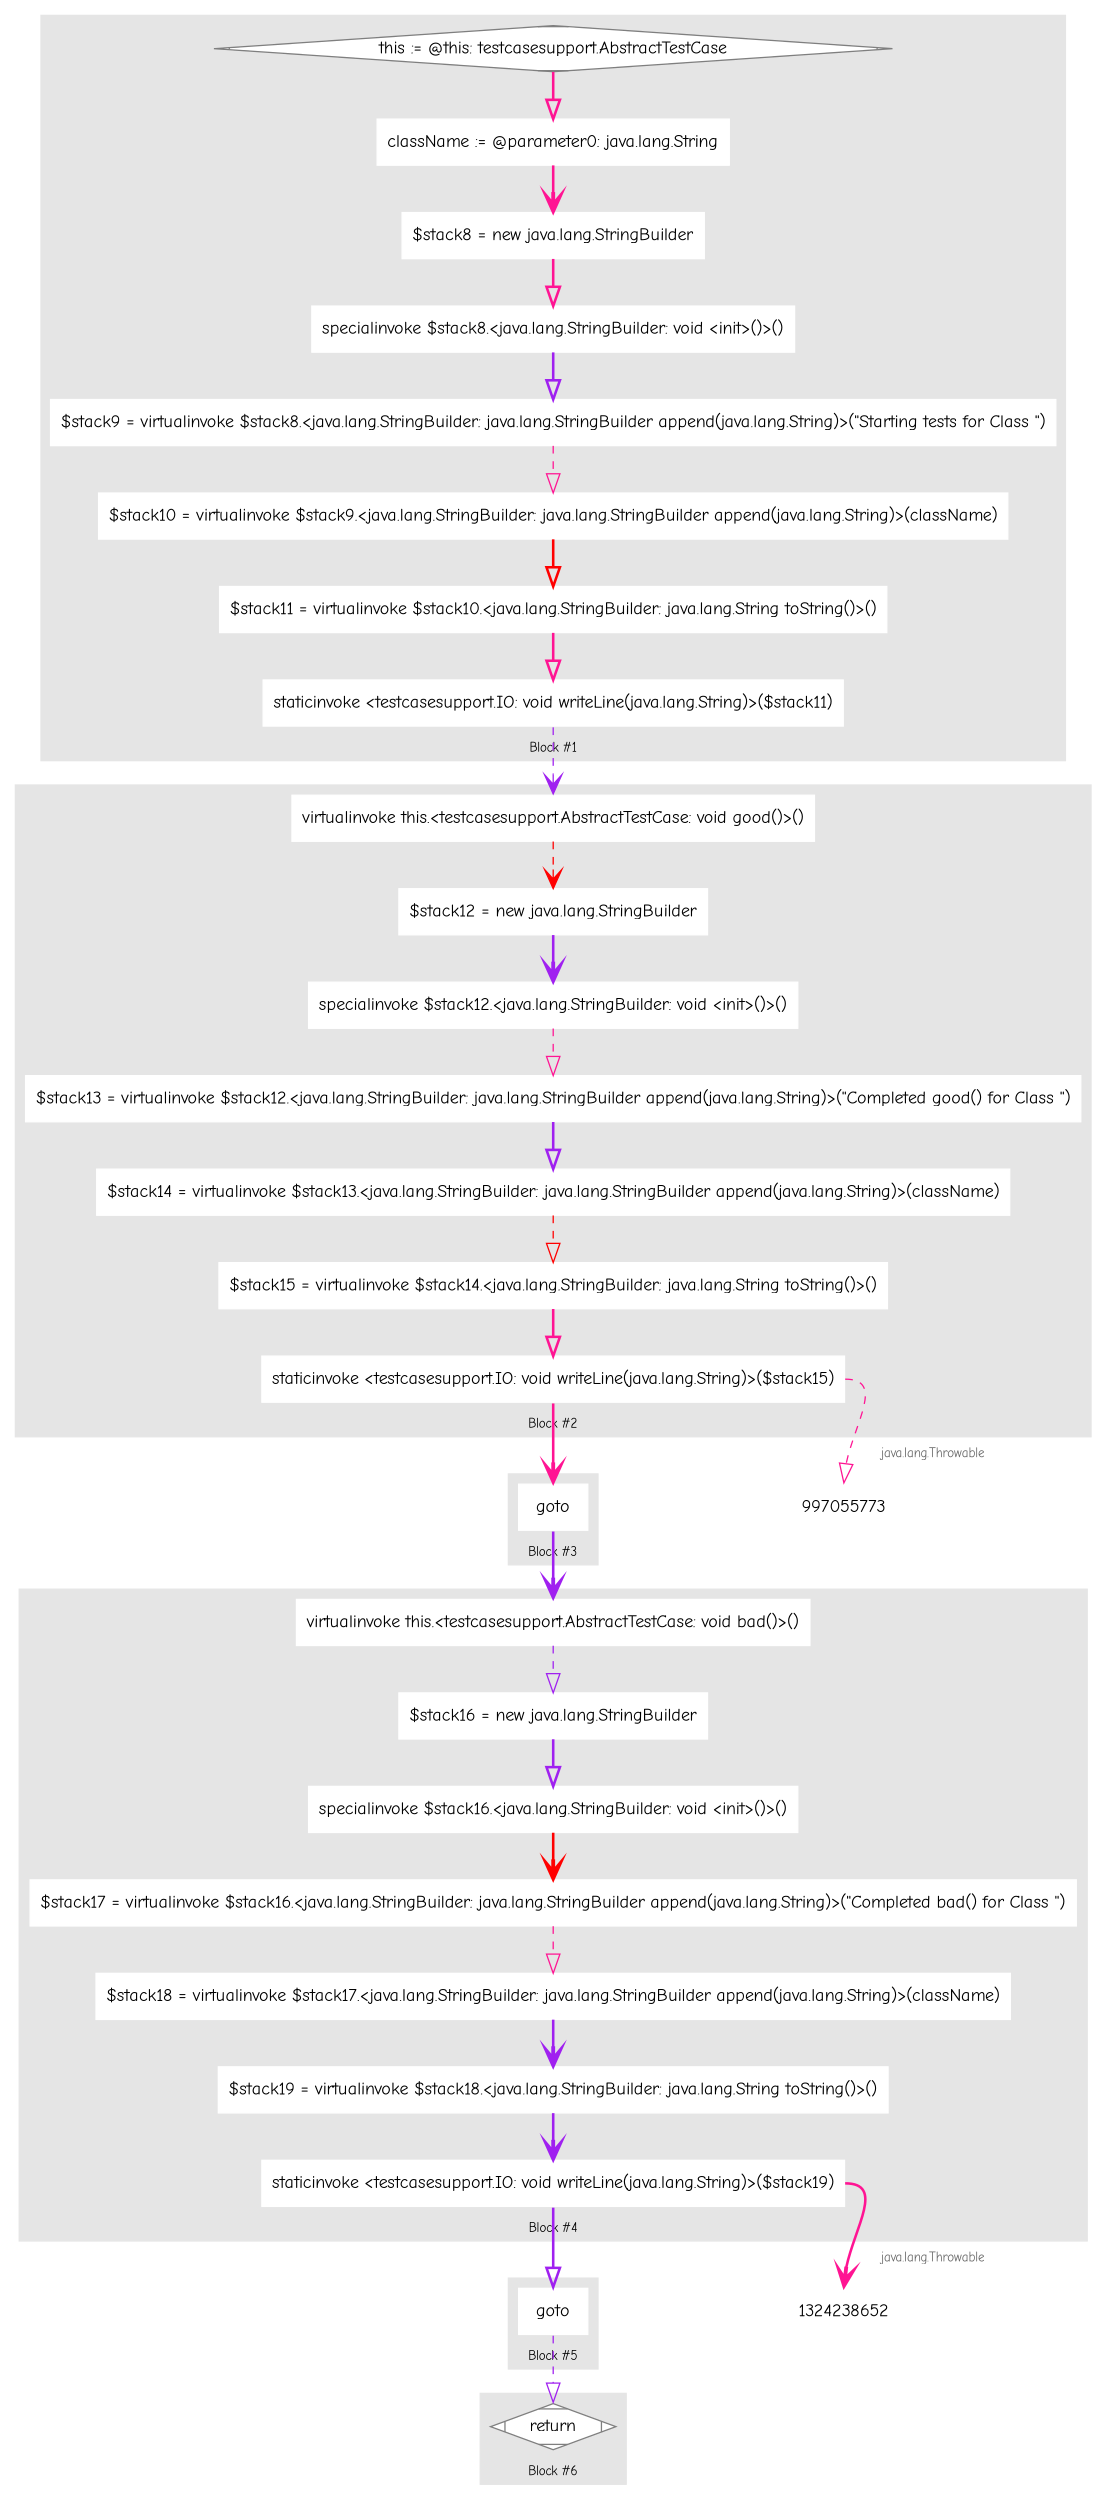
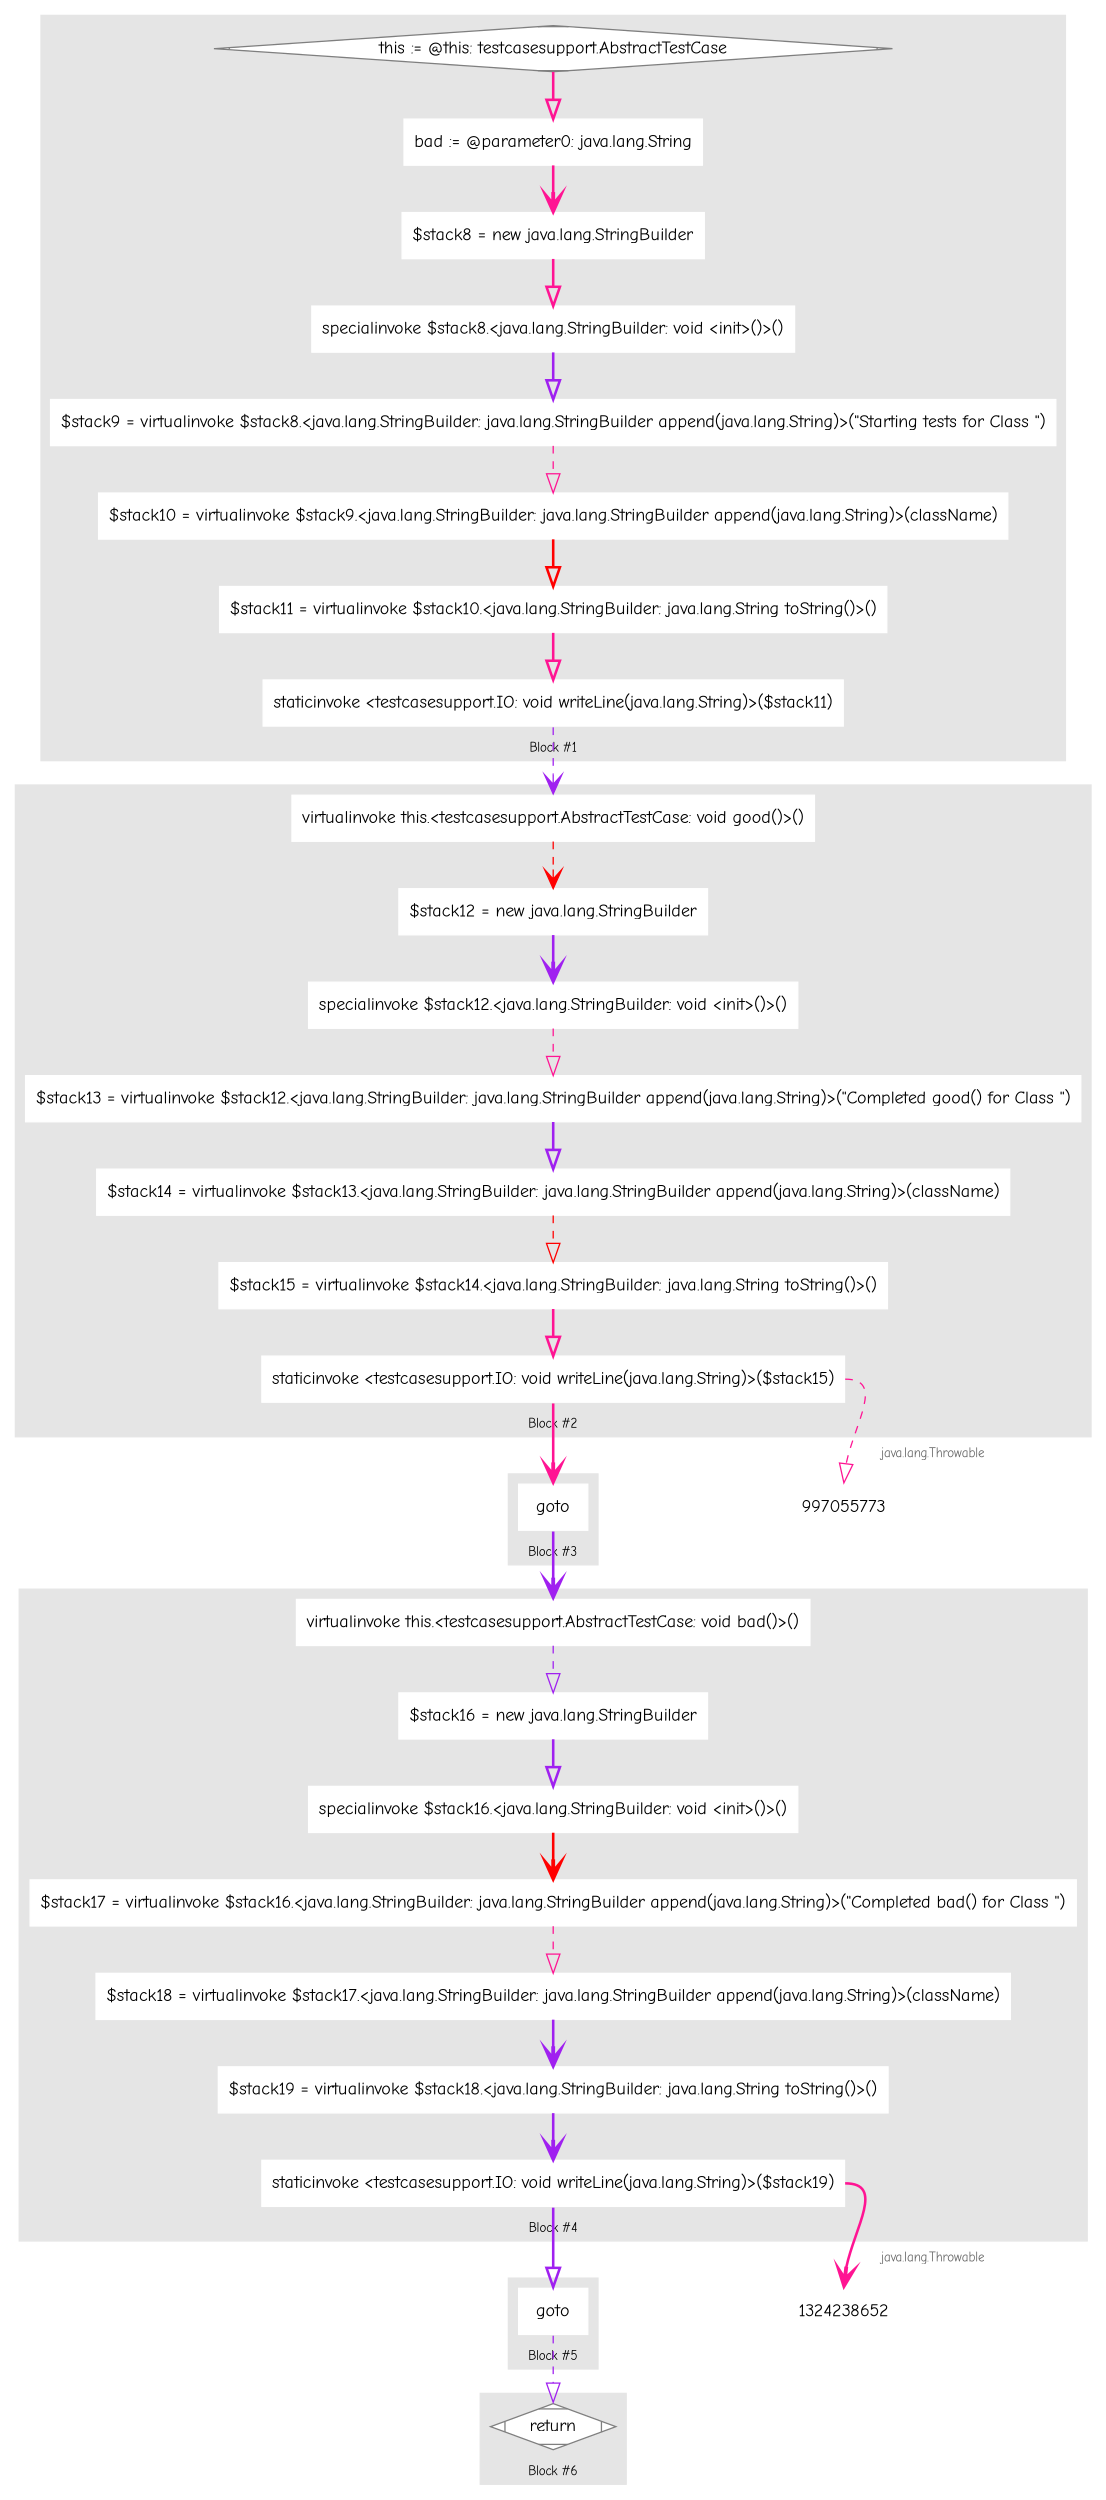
(553, 142) -> (553, 142)
